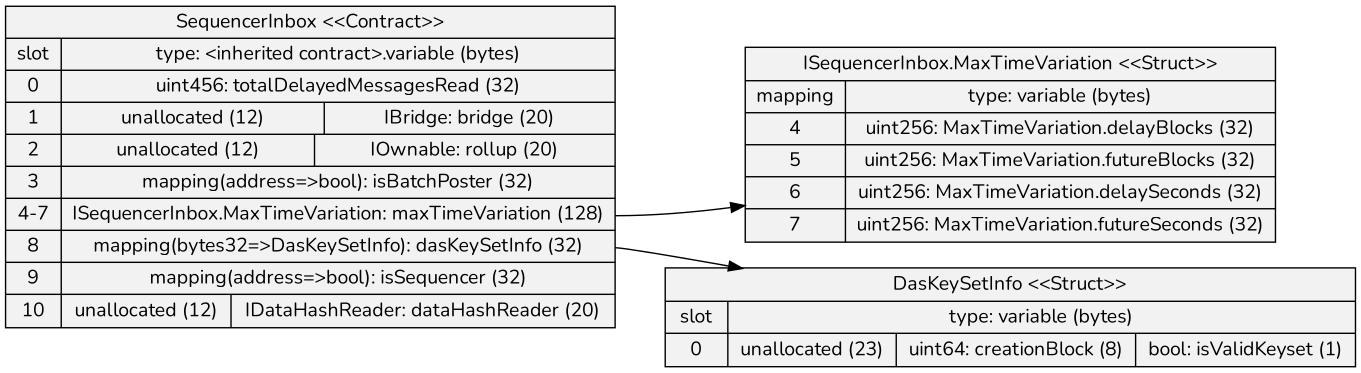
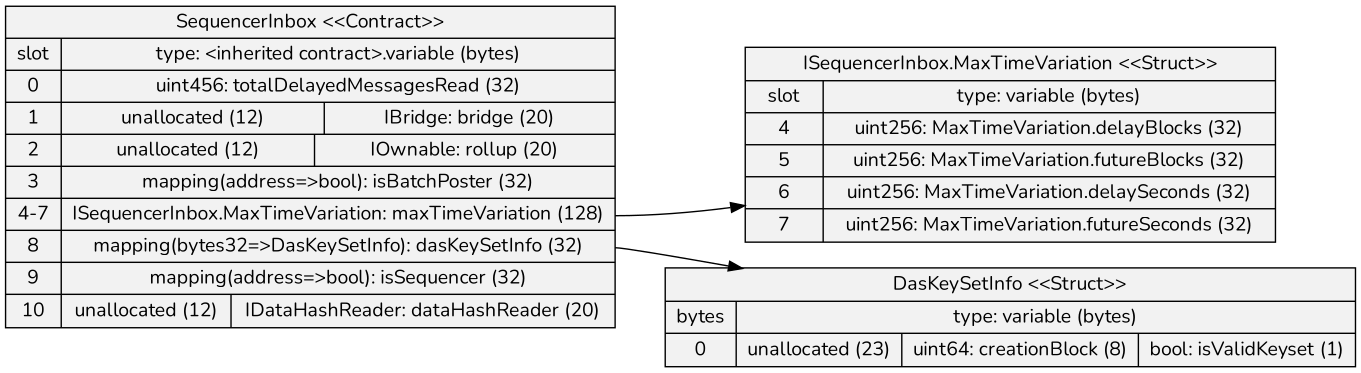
(795, 96) -> (784, 96)
(697, 317) -> (701, 317)
